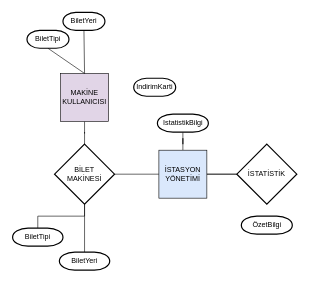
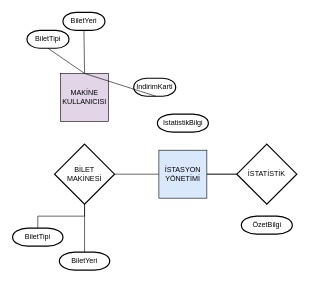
none -> (120, 85)
(84, 134) -> none
(183, 141) -> none
